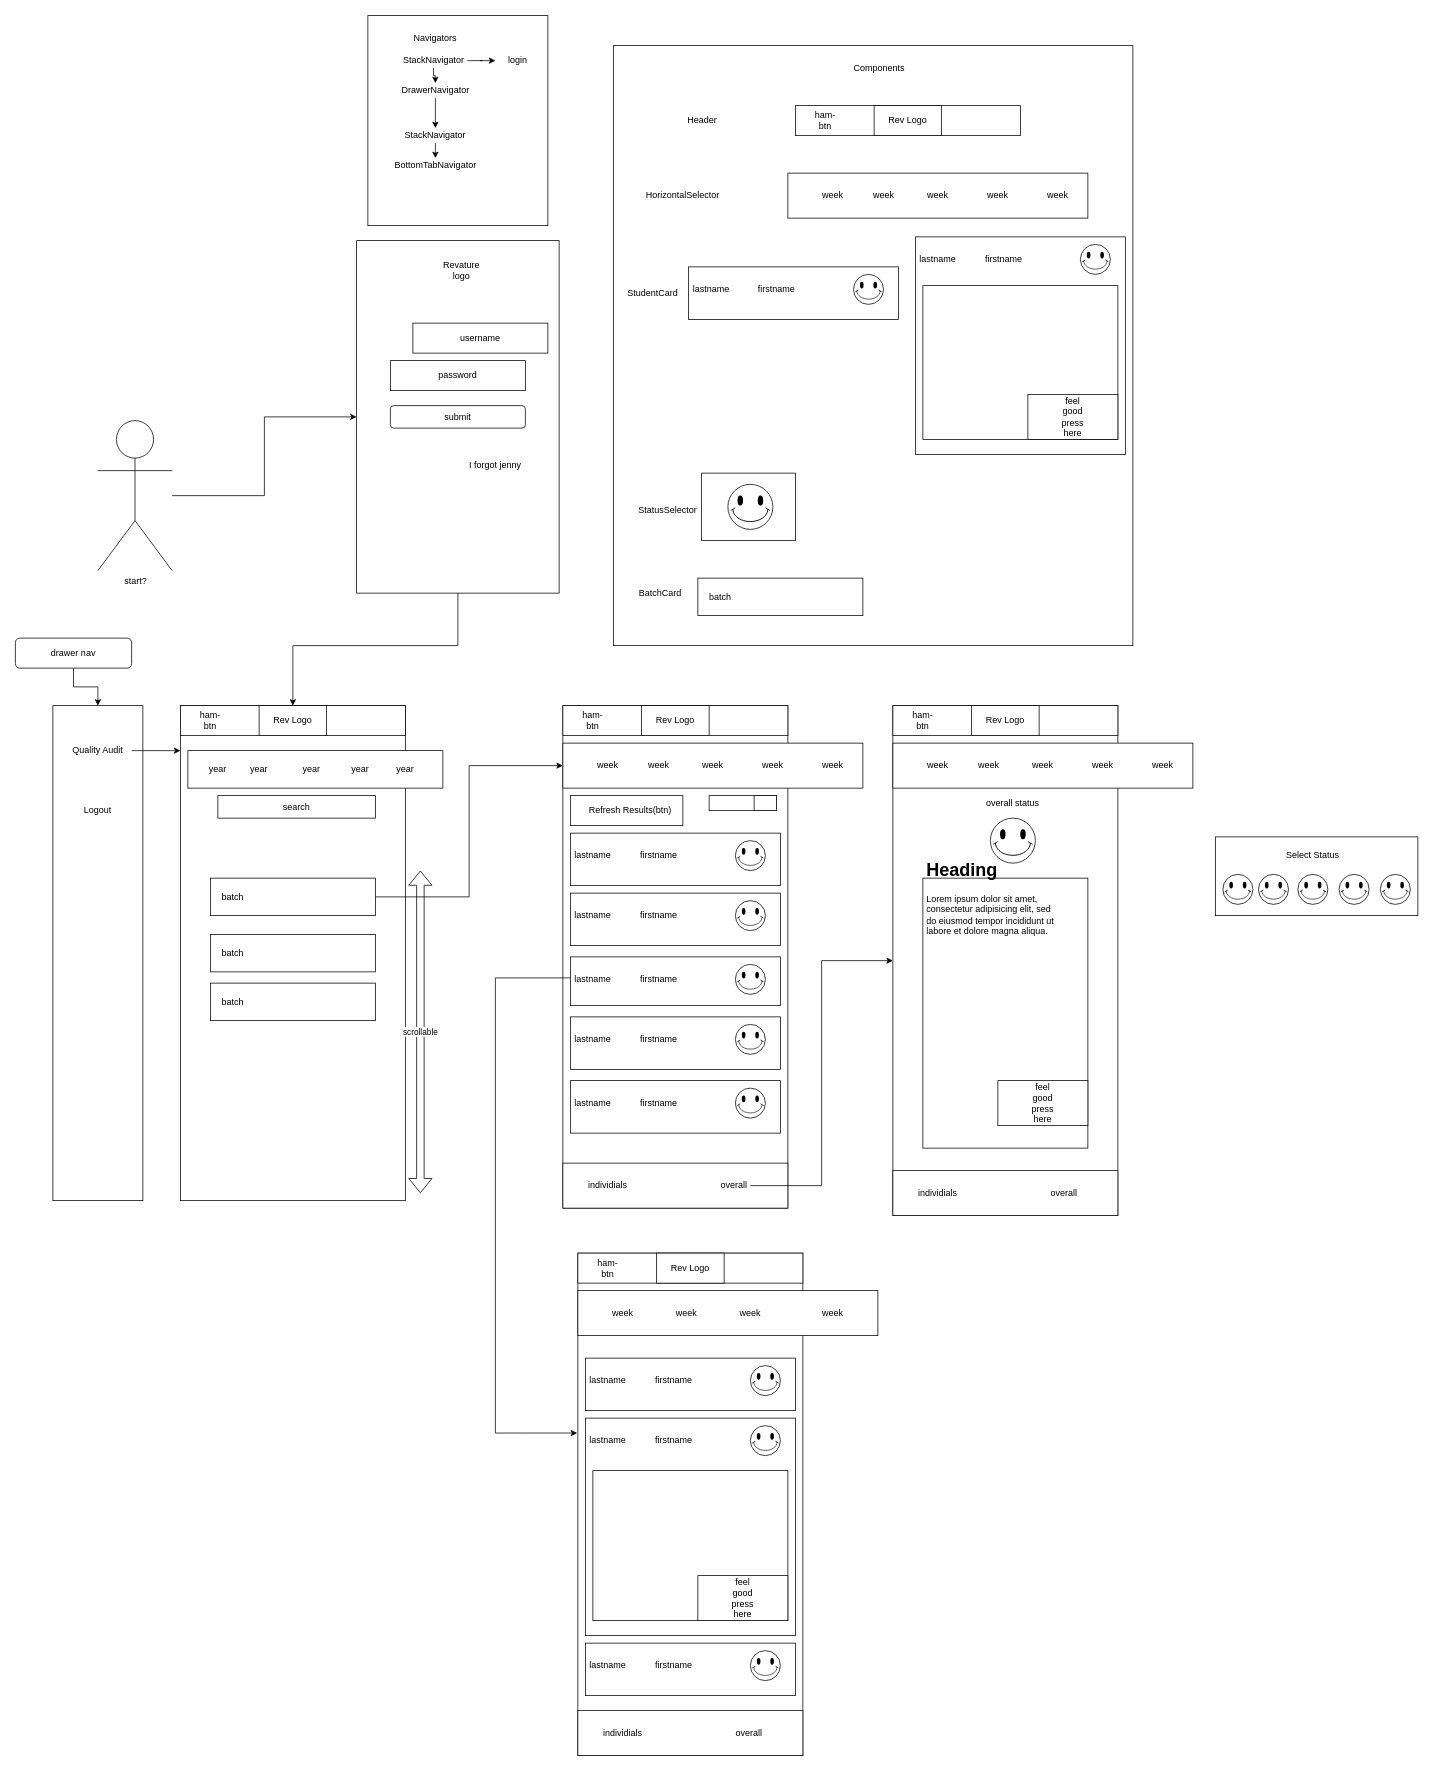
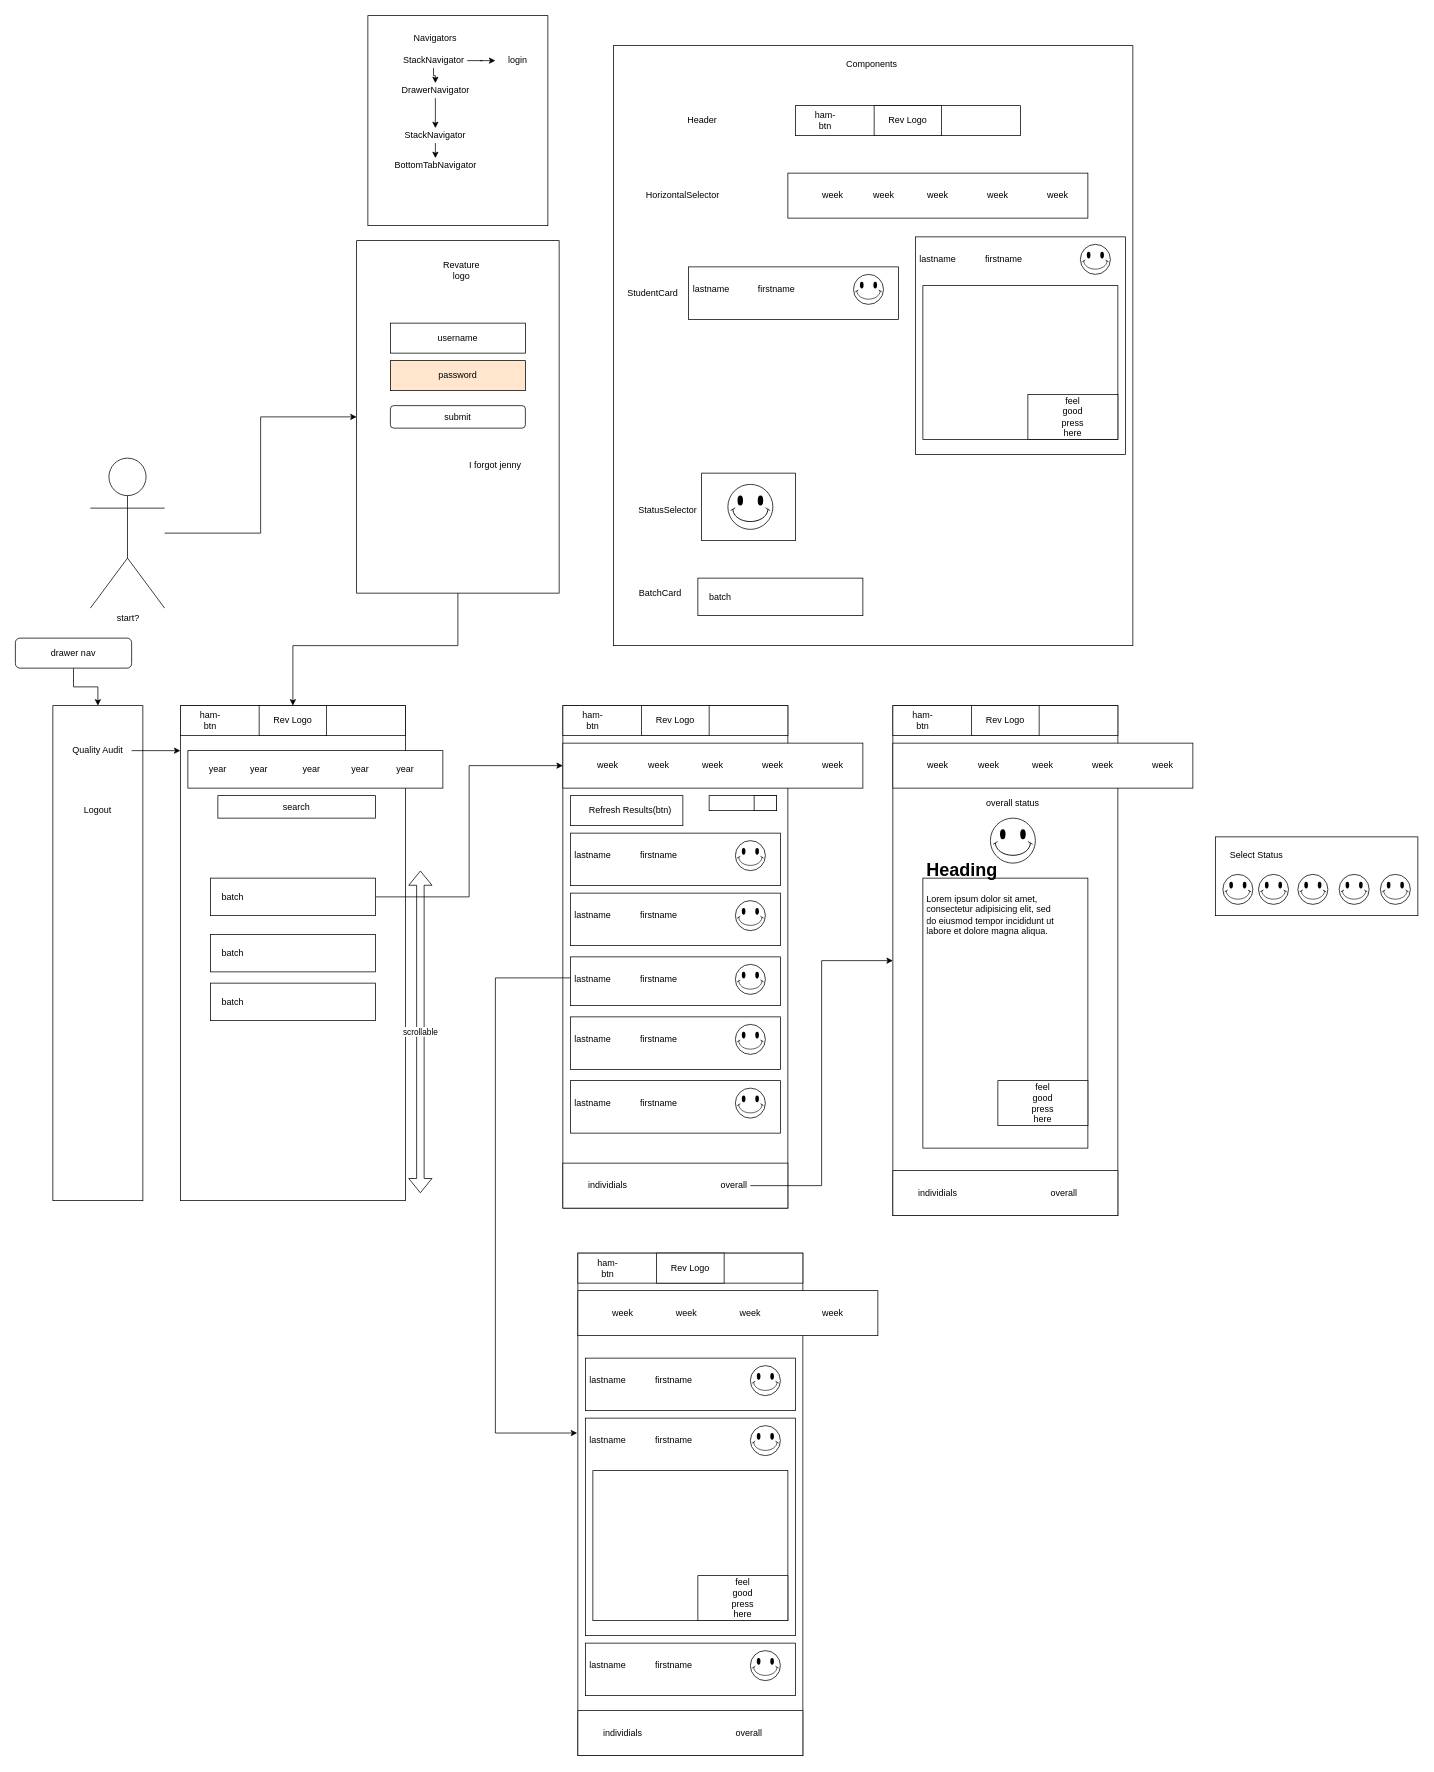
(879, 68) -> (872, 64)
(480, 338) -> (458, 338)
(458, 375) -> (458, 375)
(135, 495) -> (128, 533)
(1313, 855) -> (1257, 855)
